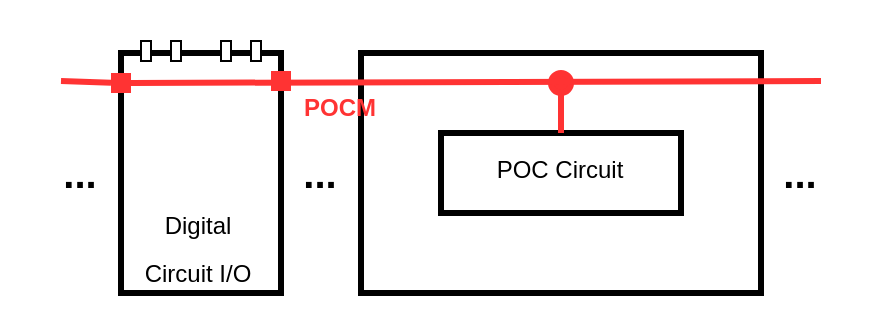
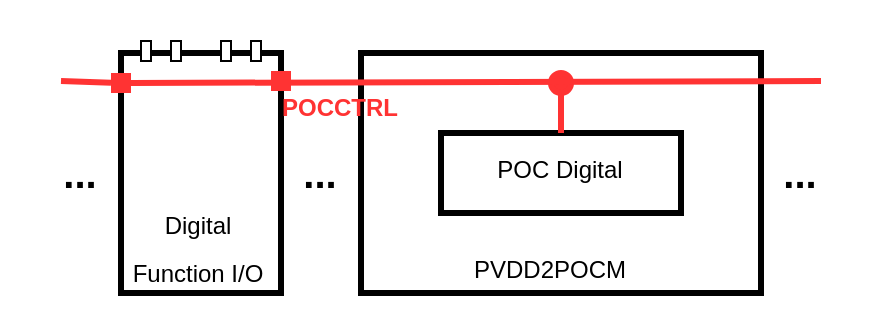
(341, 101) -> (341, 101)
(561, 163) -> (561, 163)
(199, 243) -> (199, 243)
none -> (551, 263)
